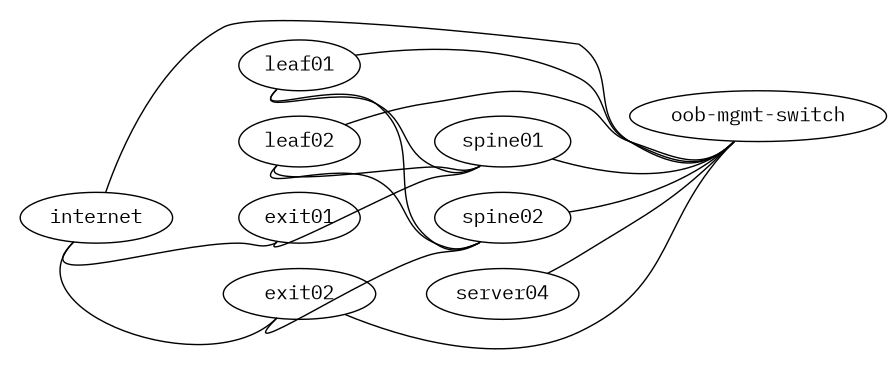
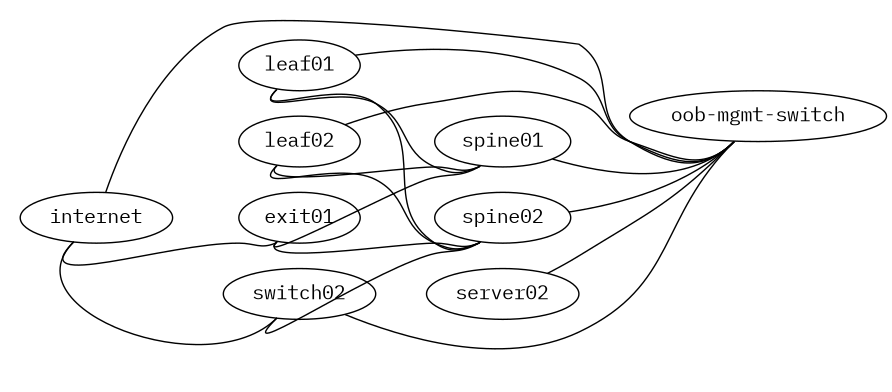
none -> (374, 248)
(300, 294) -> (300, 294)
(503, 294) -> (503, 294)
